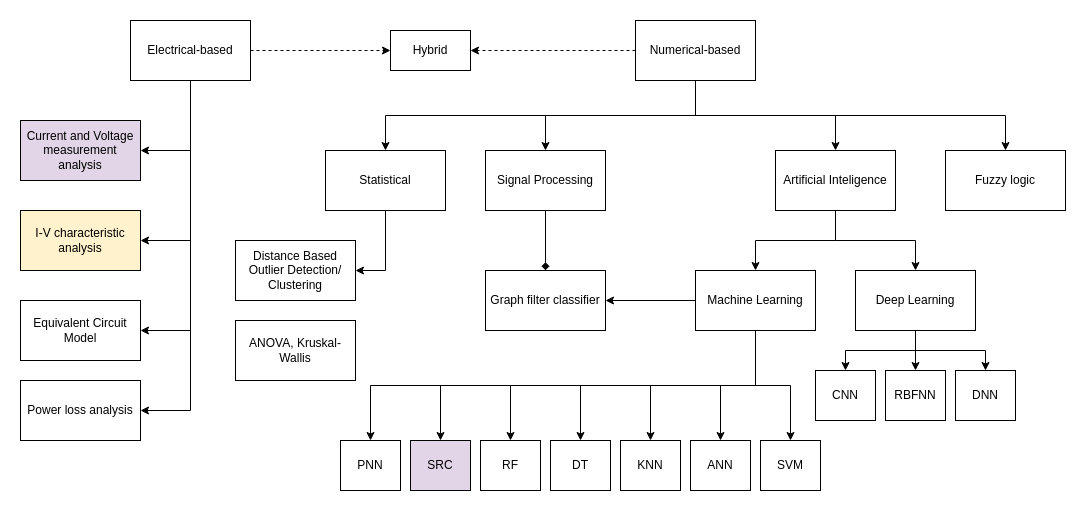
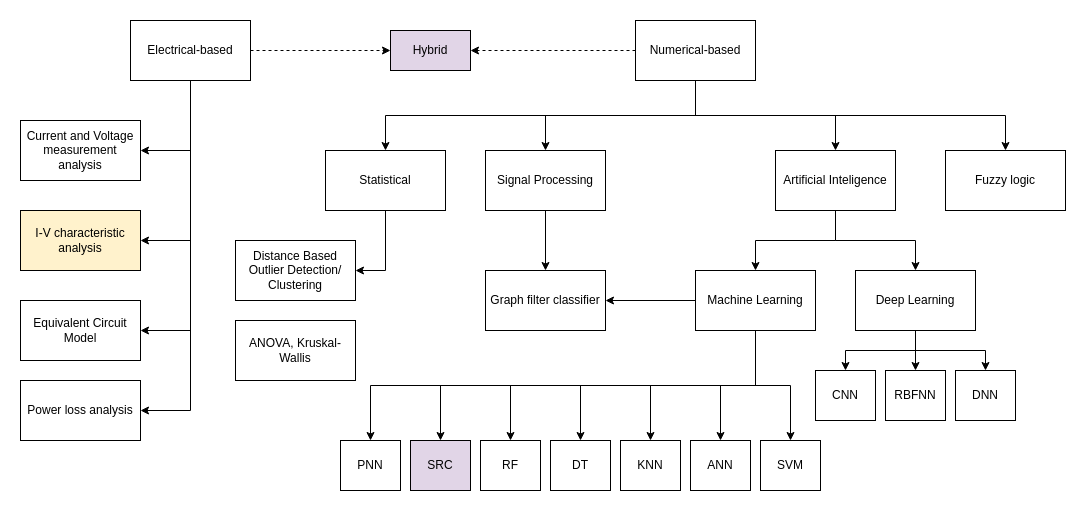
(431, 51) -> (431, 51)
(81, 151) -> (81, 151)
(546, 261) -> (546, 262)
